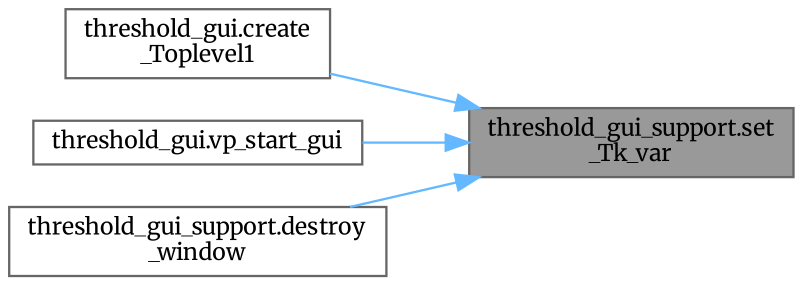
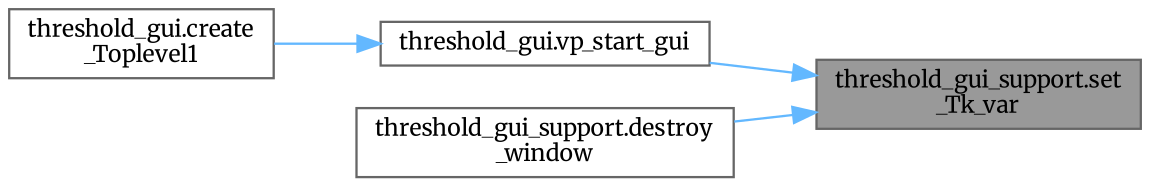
(393, 88) -> (316, 44)
